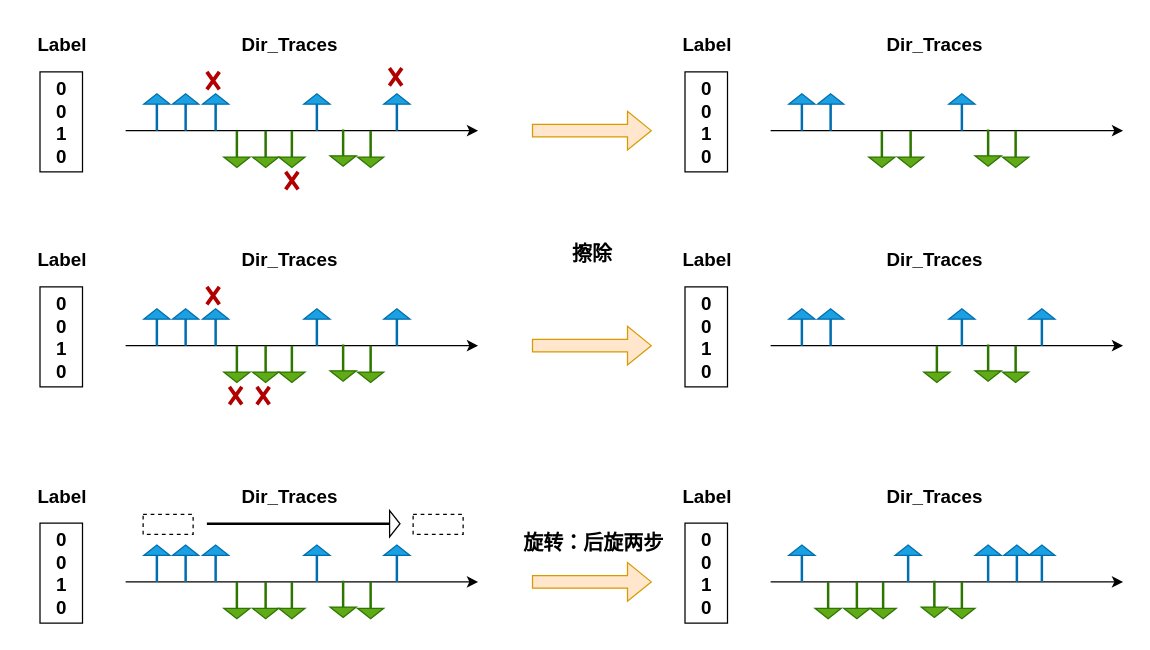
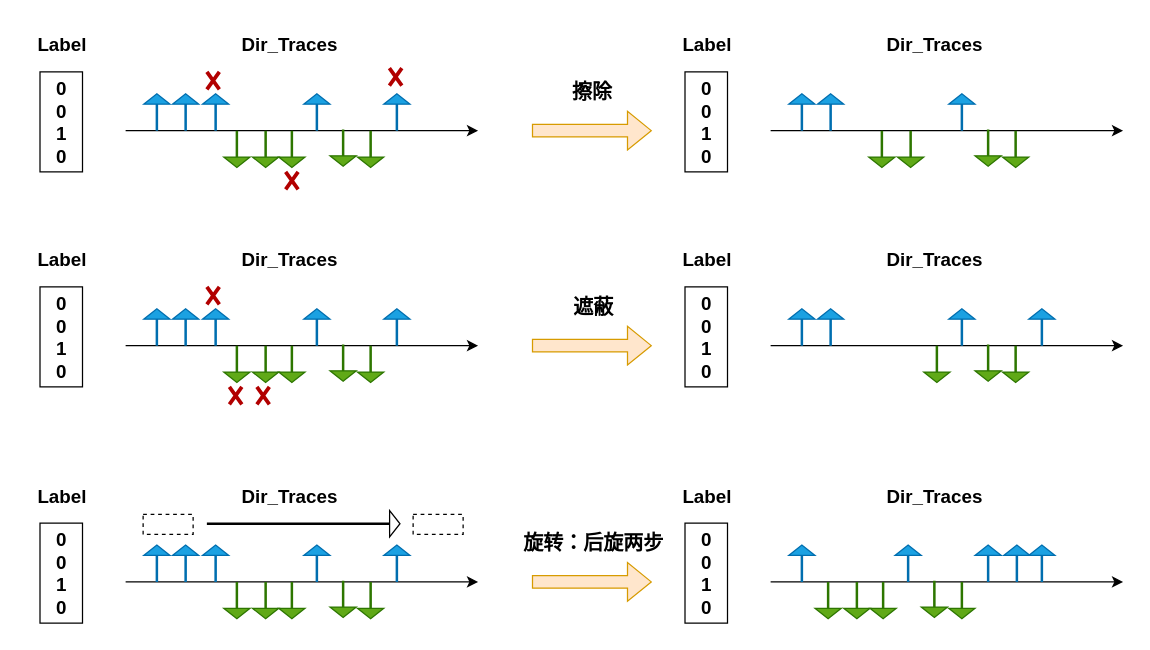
(592, 254) -> (592, 92)
none -> (593, 307)
